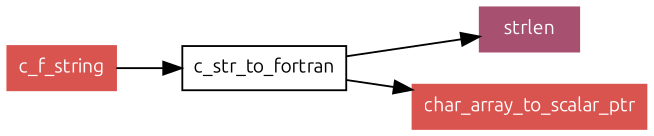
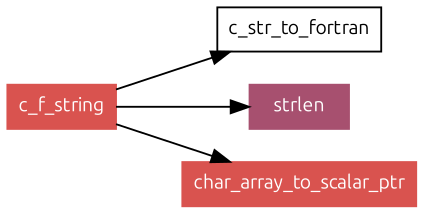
(404, 48) -> (173, 107)
(370, 84) -> (164, 140)
